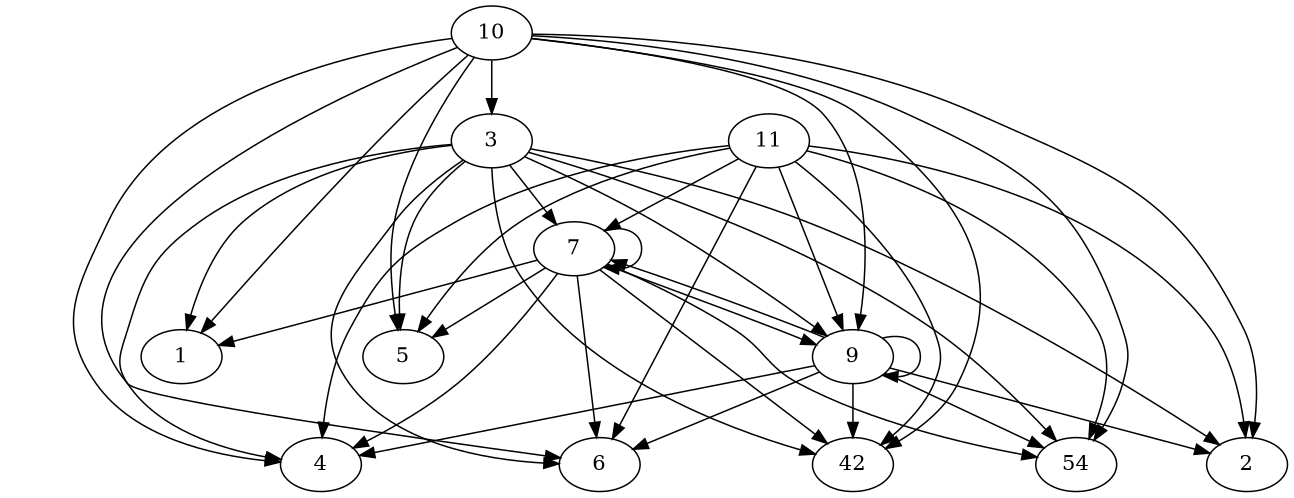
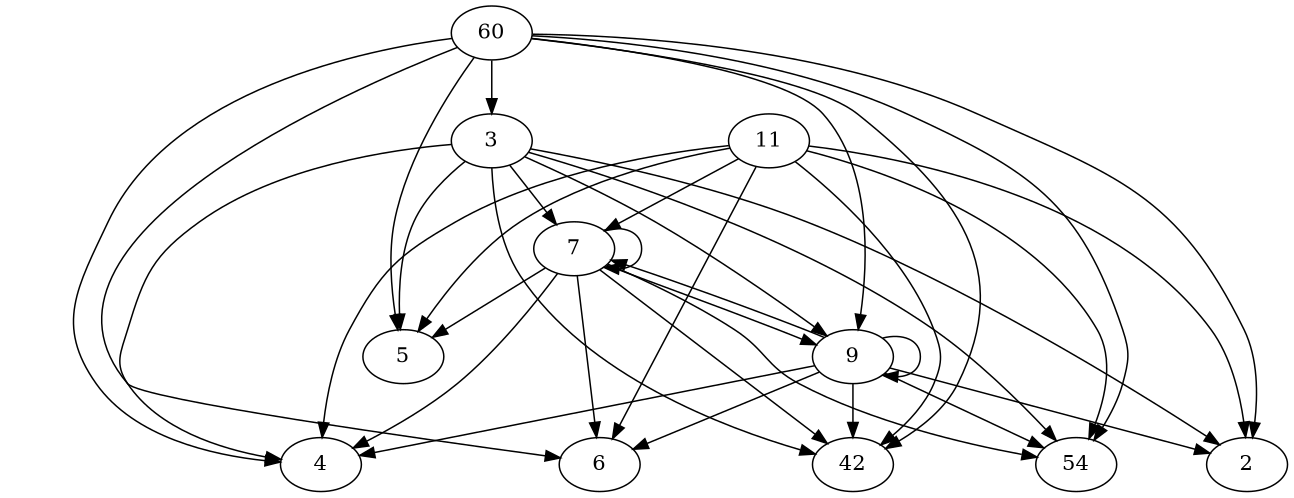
(492, 33) -> (492, 33)
(808, 241) -> none
(332, 345) -> none
(182, 357) -> none
